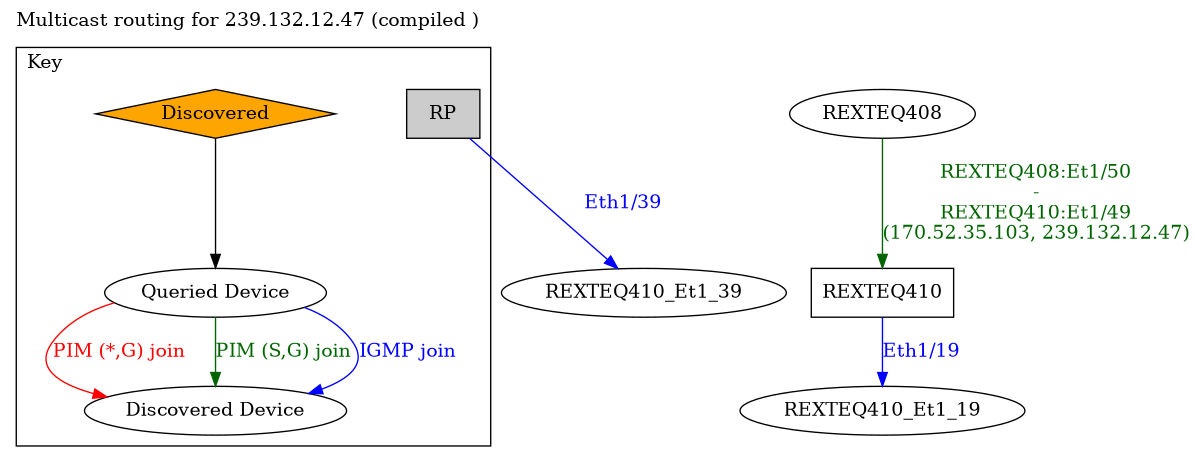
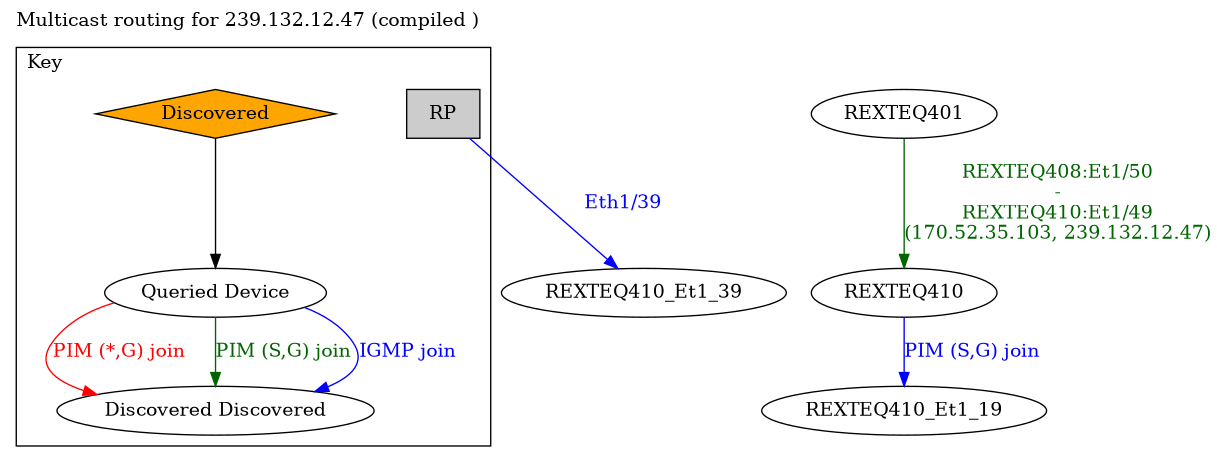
(882, 114) -> (904, 114)
(882, 293) -> (904, 293)
(922, 352) -> (972, 352)
(216, 411) -> (216, 411)
